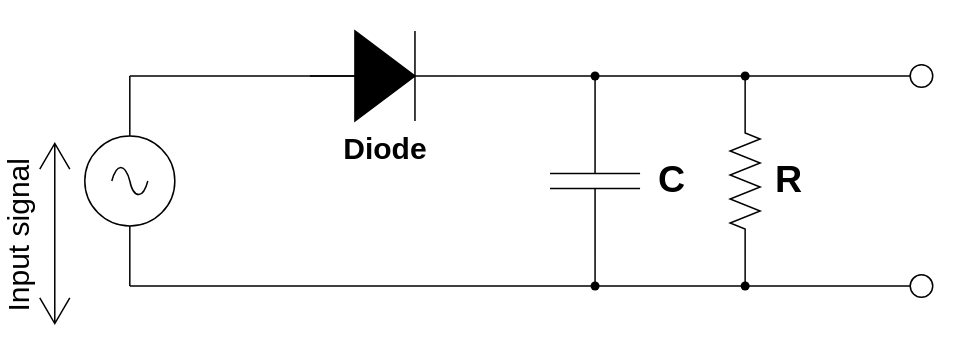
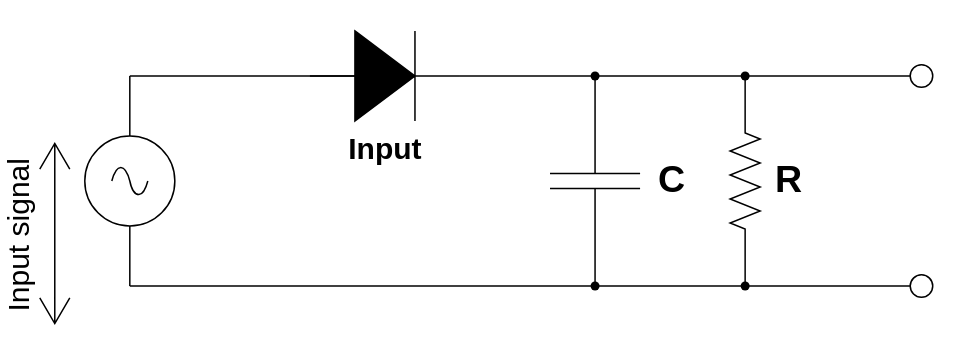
(386, 142) -> (386, 142)
